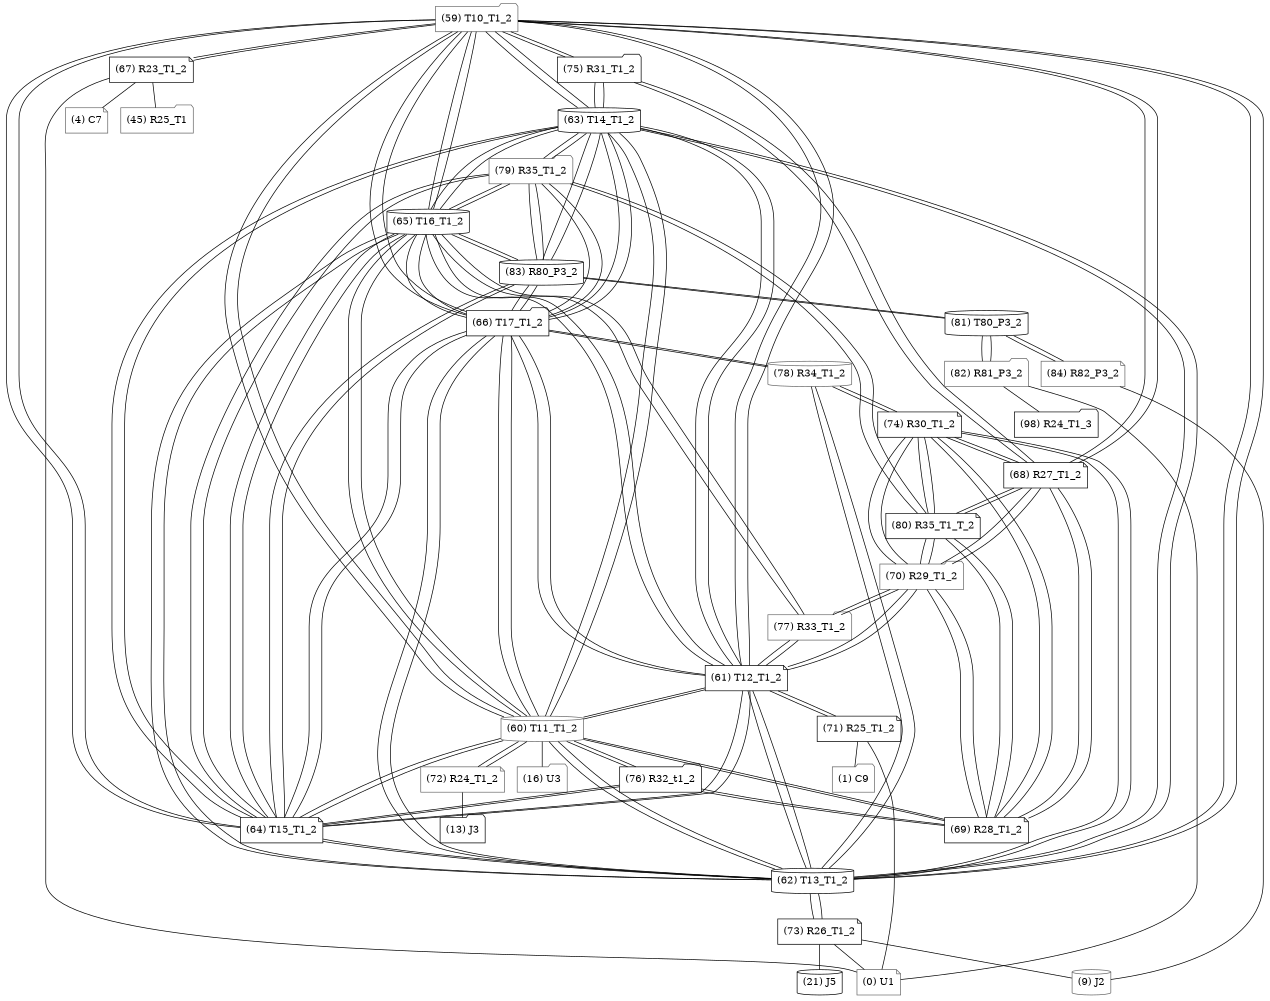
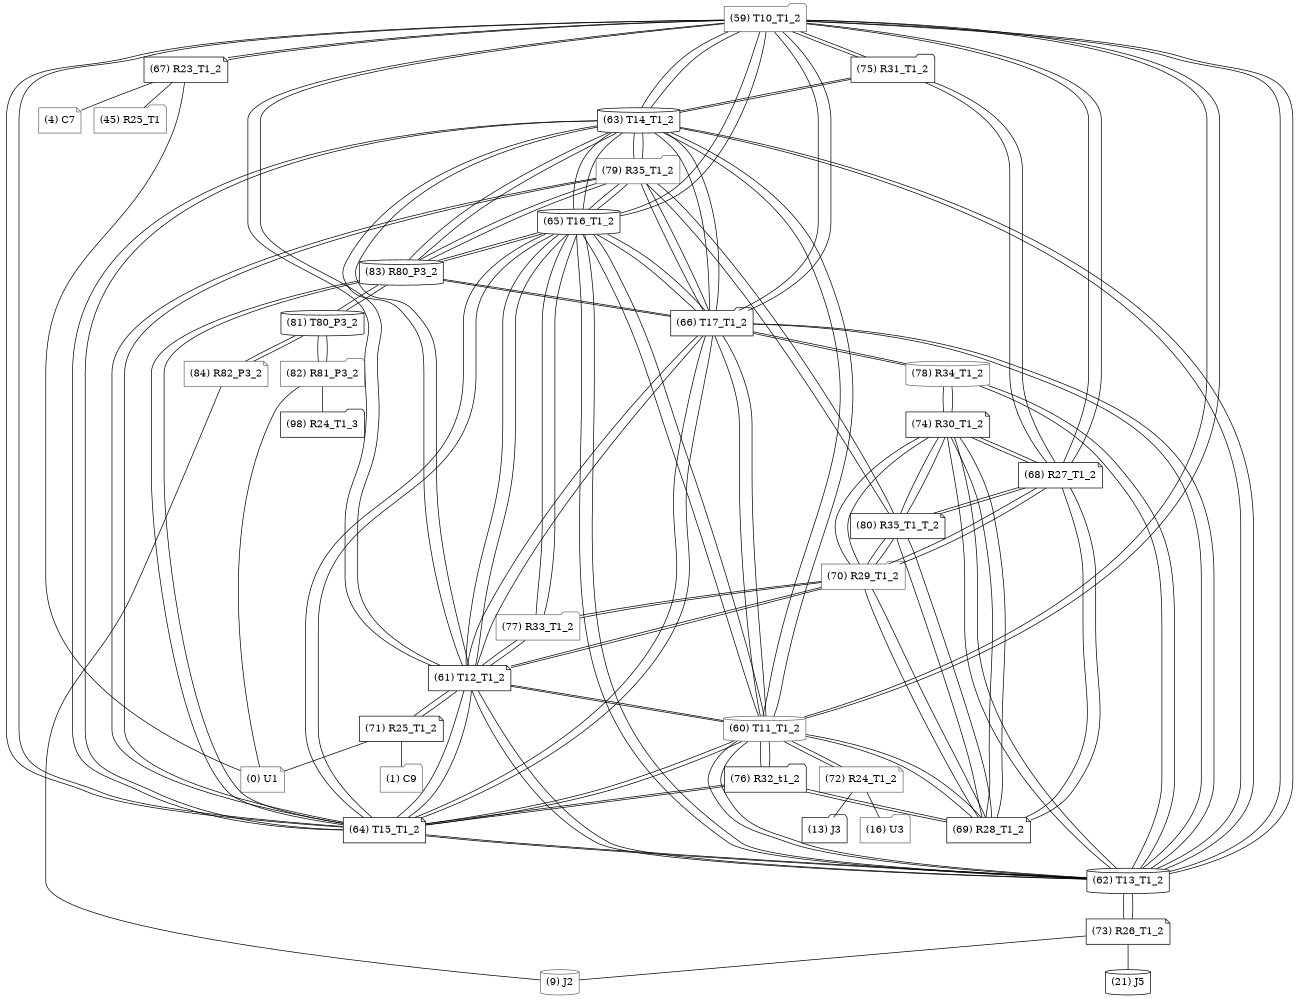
(542, 754) -> (870, 799)
(849, 957) -> none
